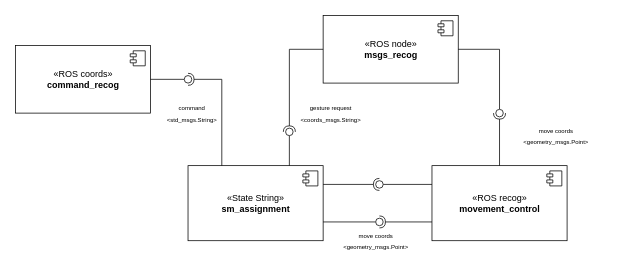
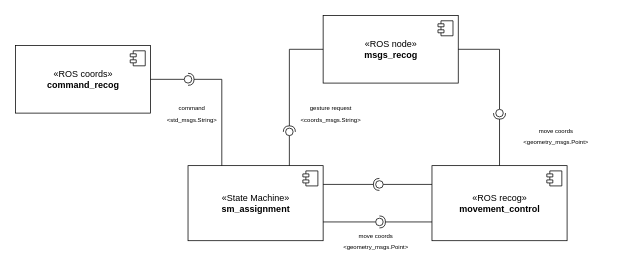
(256, 203) -> (256, 203)
